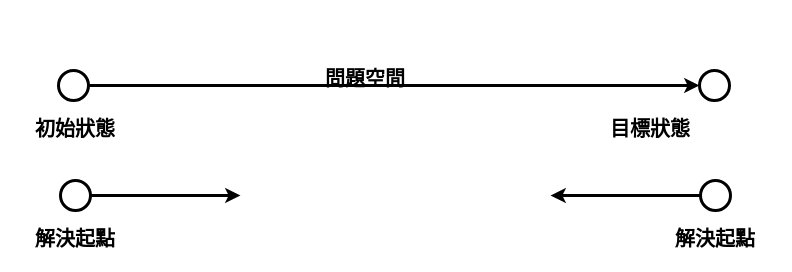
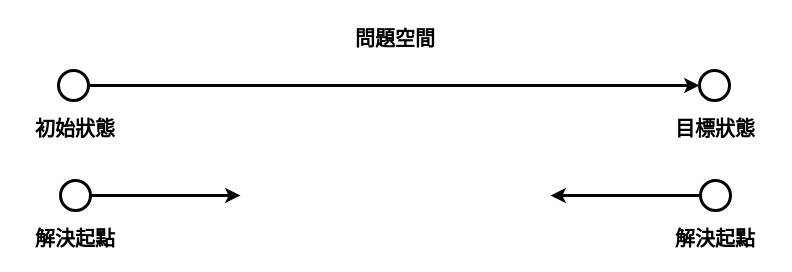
(366, 76) -> (396, 36)
(651, 126) -> (716, 126)
